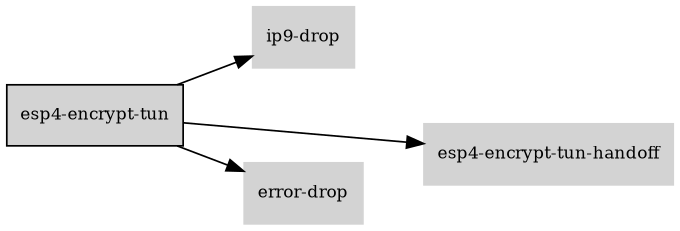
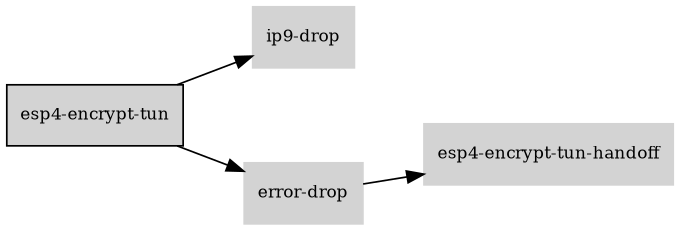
(295, 132) -> (385, 180)
